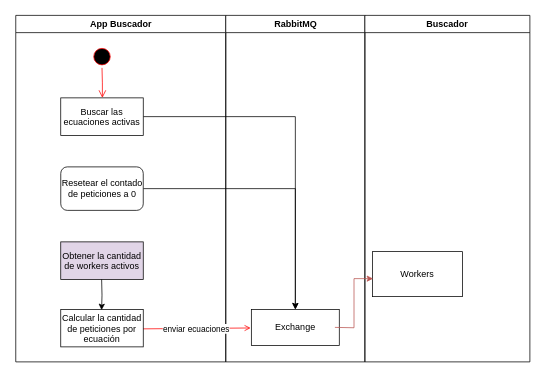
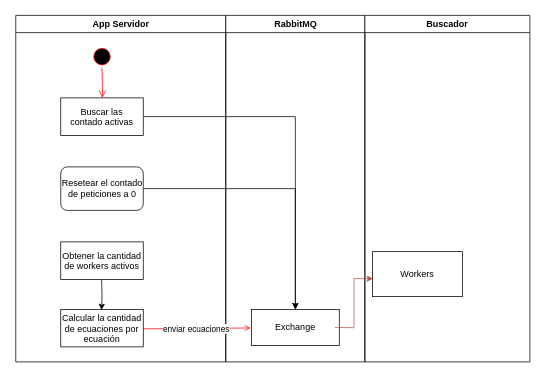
(121, 24) -> (121, 24)
(102, 112) -> (102, 112)
(102, 261) -> (102, 261)
(102, 318) -> (102, 318)
